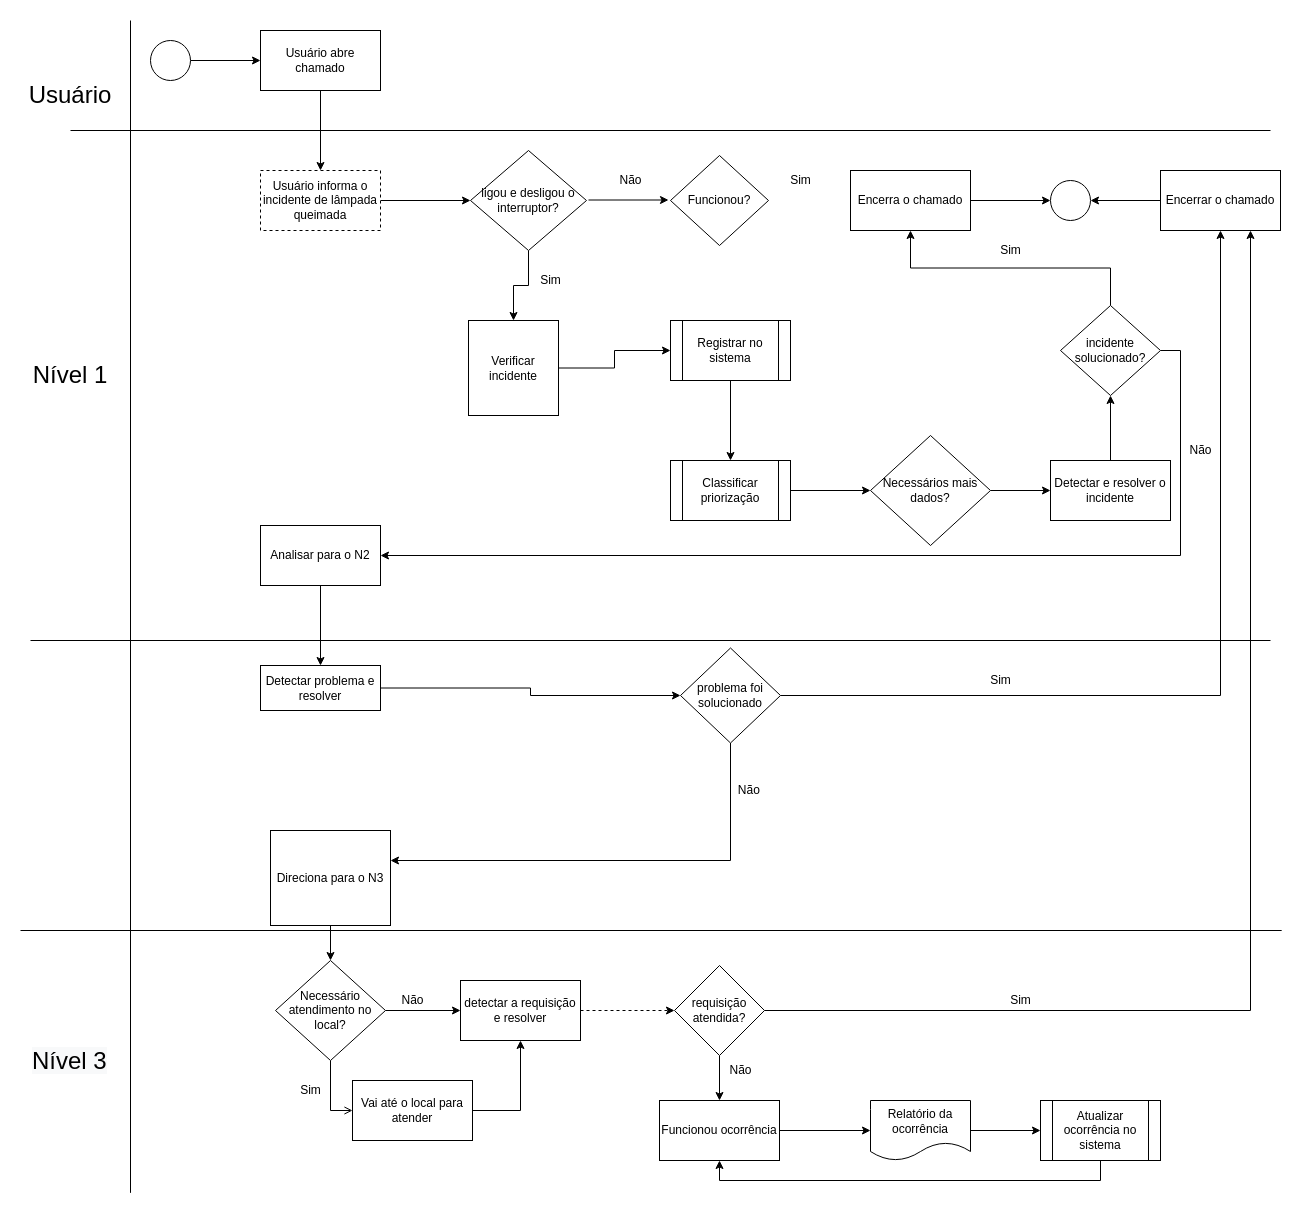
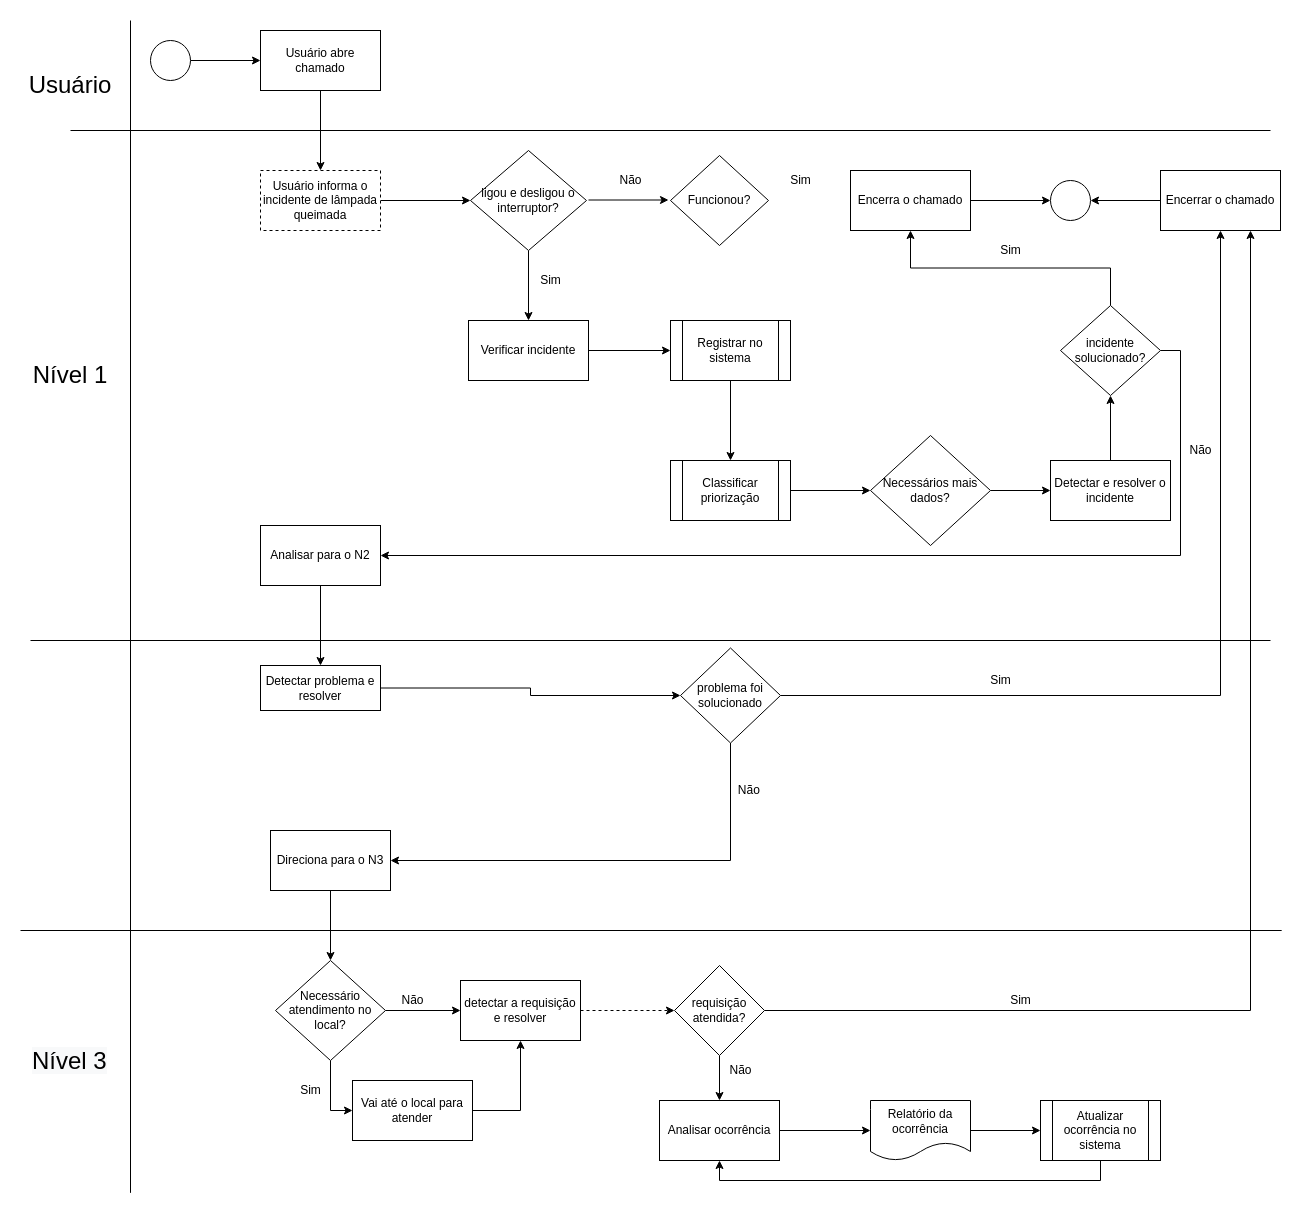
(71, 96) -> (71, 86)
(514, 368) -> (529, 351)
(331, 878) -> (331, 861)
(346, 1111) -> (344, 1111)
(720, 1131) -> (720, 1131)
